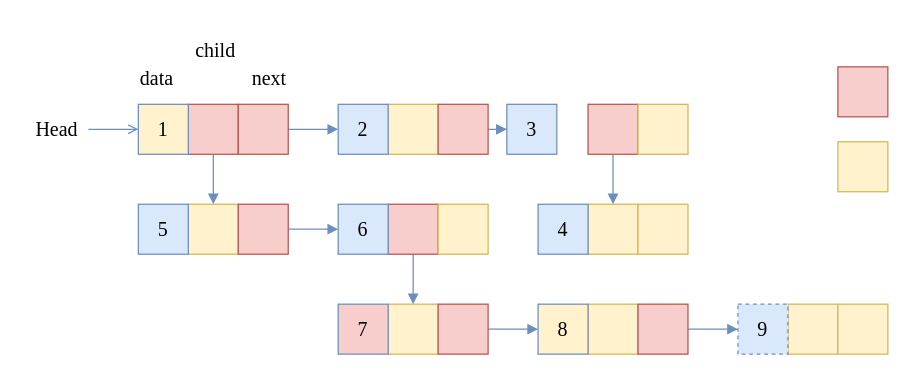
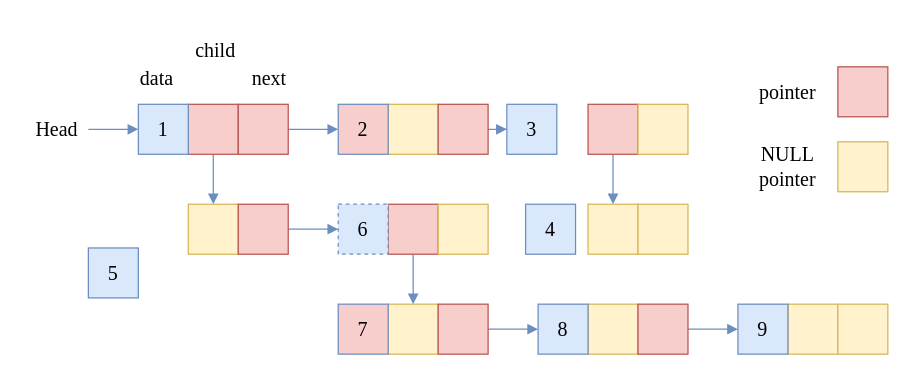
none -> (788, 92)
(130, 129) -> (127, 129)
(163, 129) -> (163, 129)
(363, 129) -> (363, 129)
none -> (788, 167)
(163, 229) -> (113, 273)
(363, 229) -> (363, 229)
(563, 229) -> (551, 229)
(563, 329) -> (563, 329)
(763, 329) -> (763, 329)
